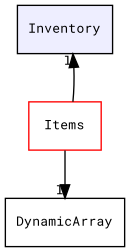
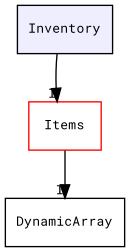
(74, 85) -> (56, 71)
